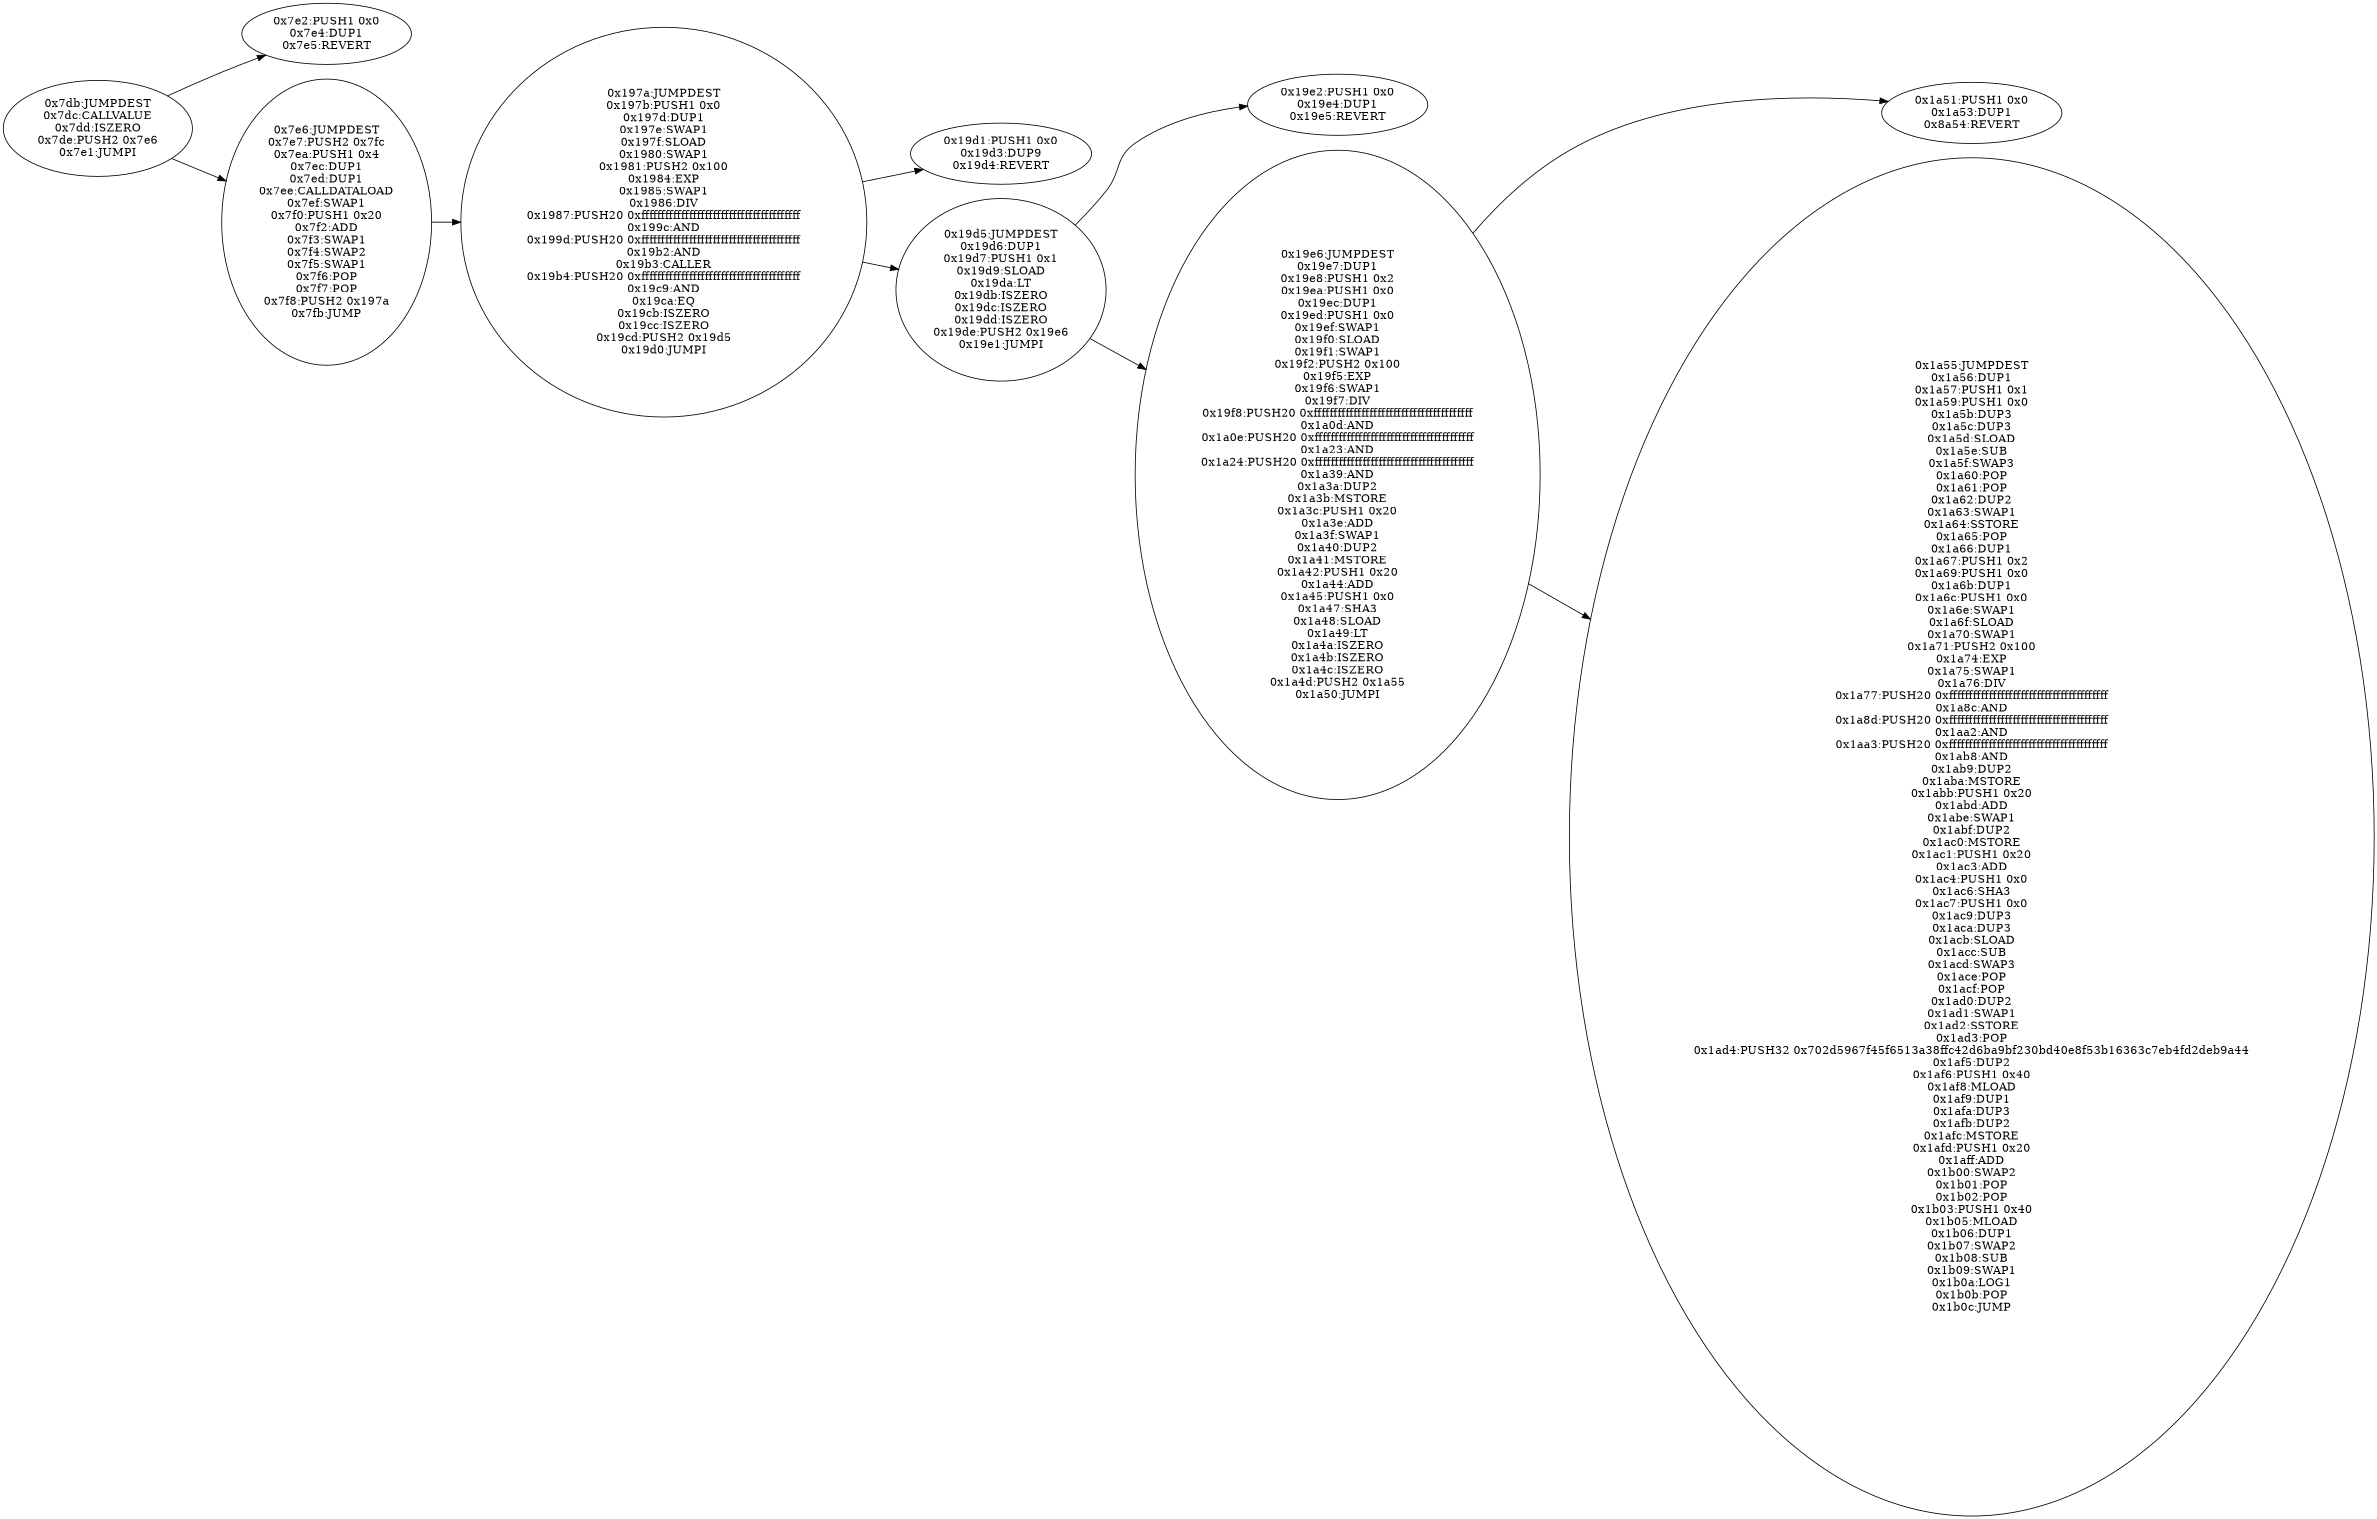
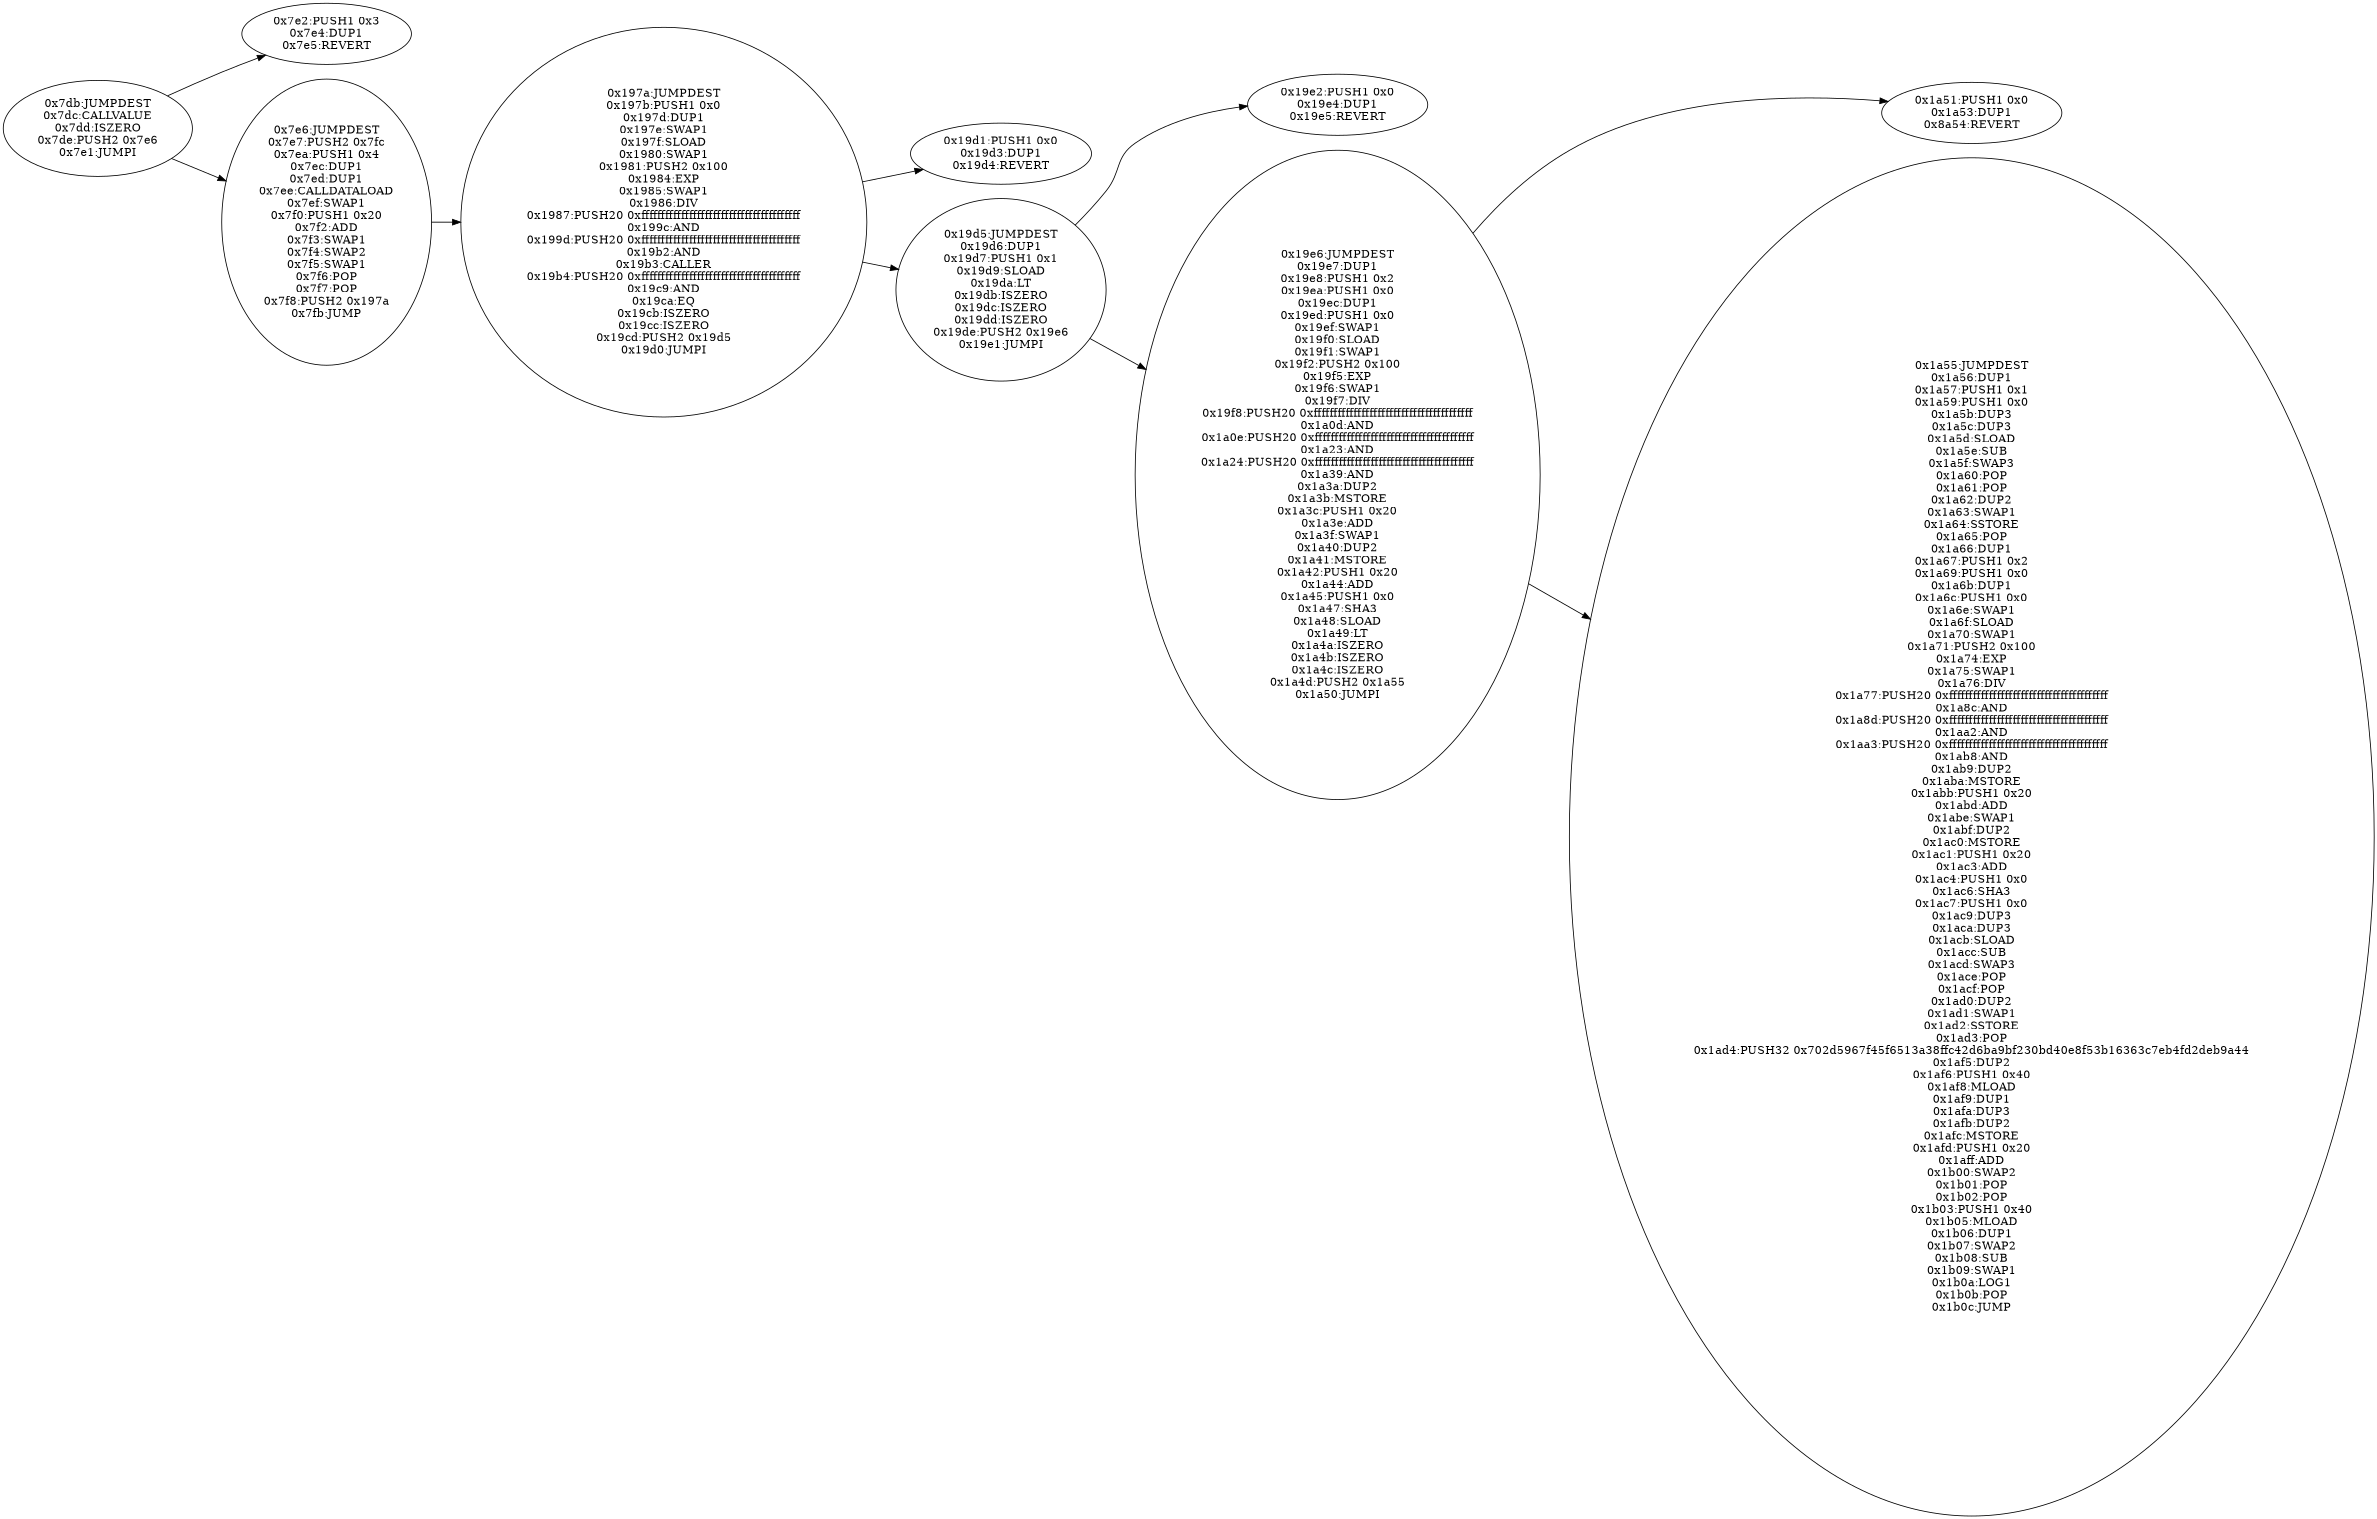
(327, 34) -> (327, 34)
(1001, 154) -> (1001, 154)
